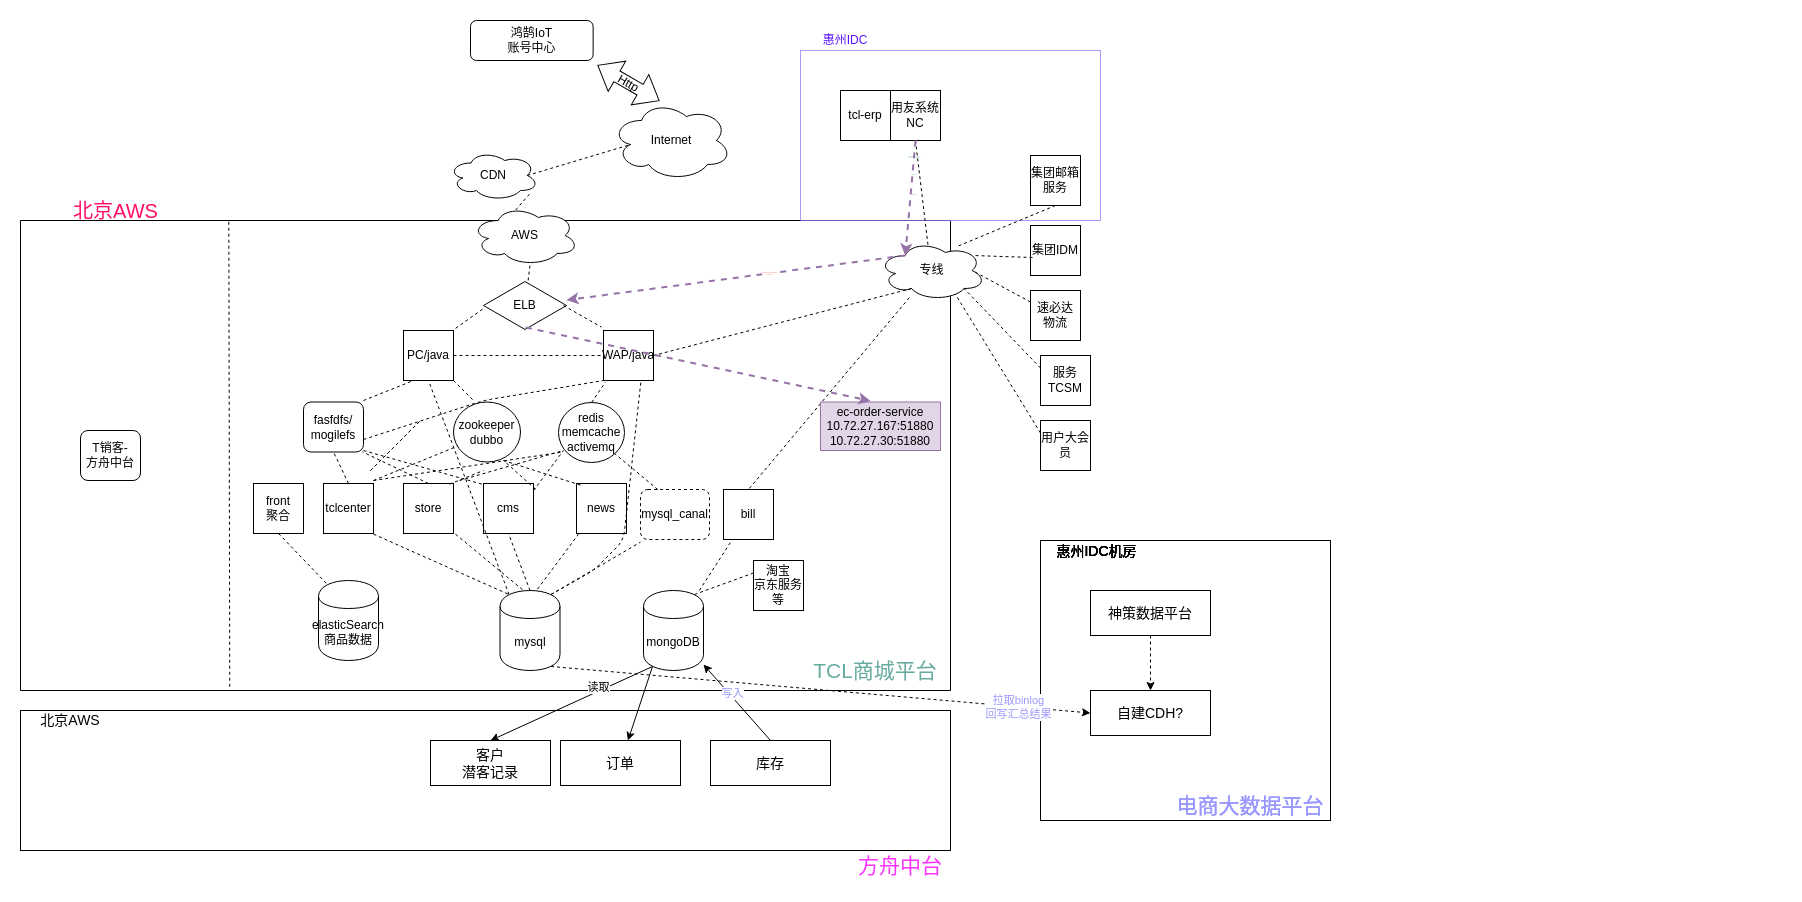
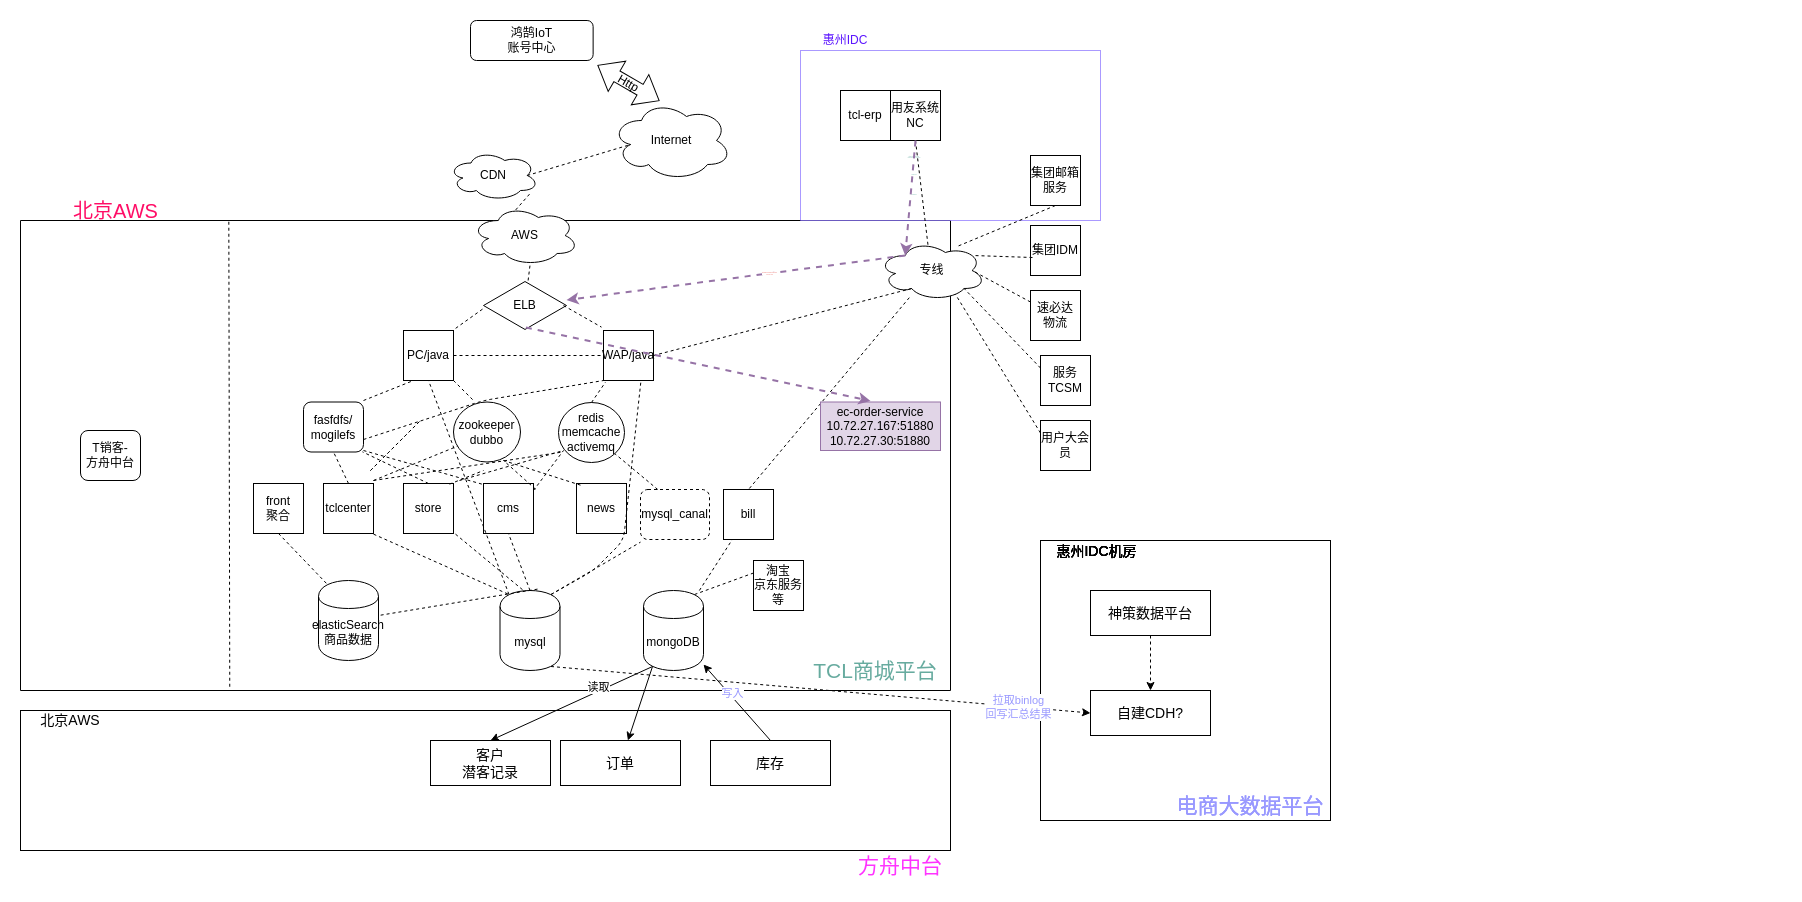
(558, 562) -> (443, 605)
